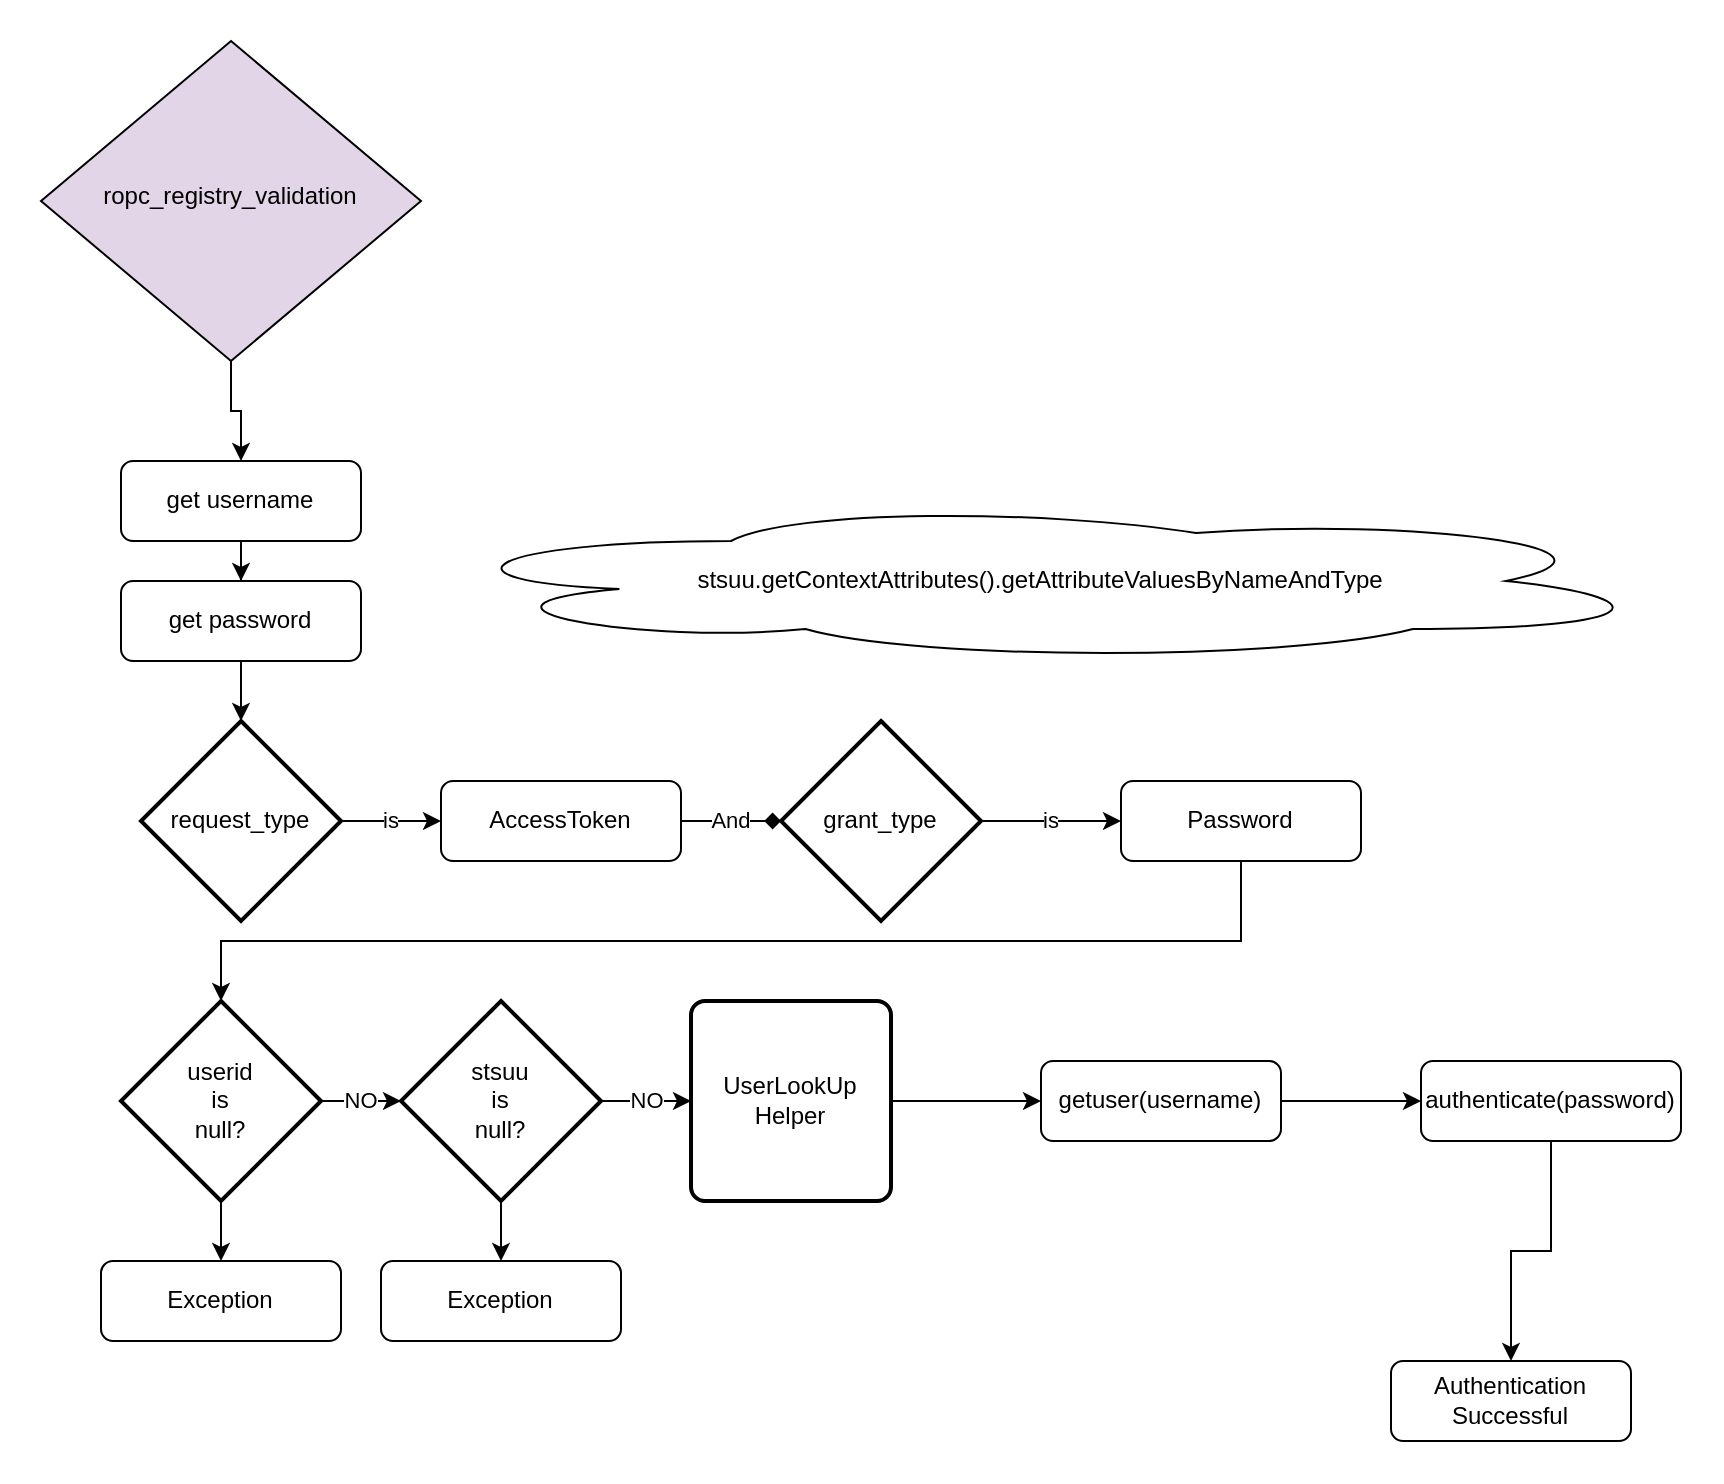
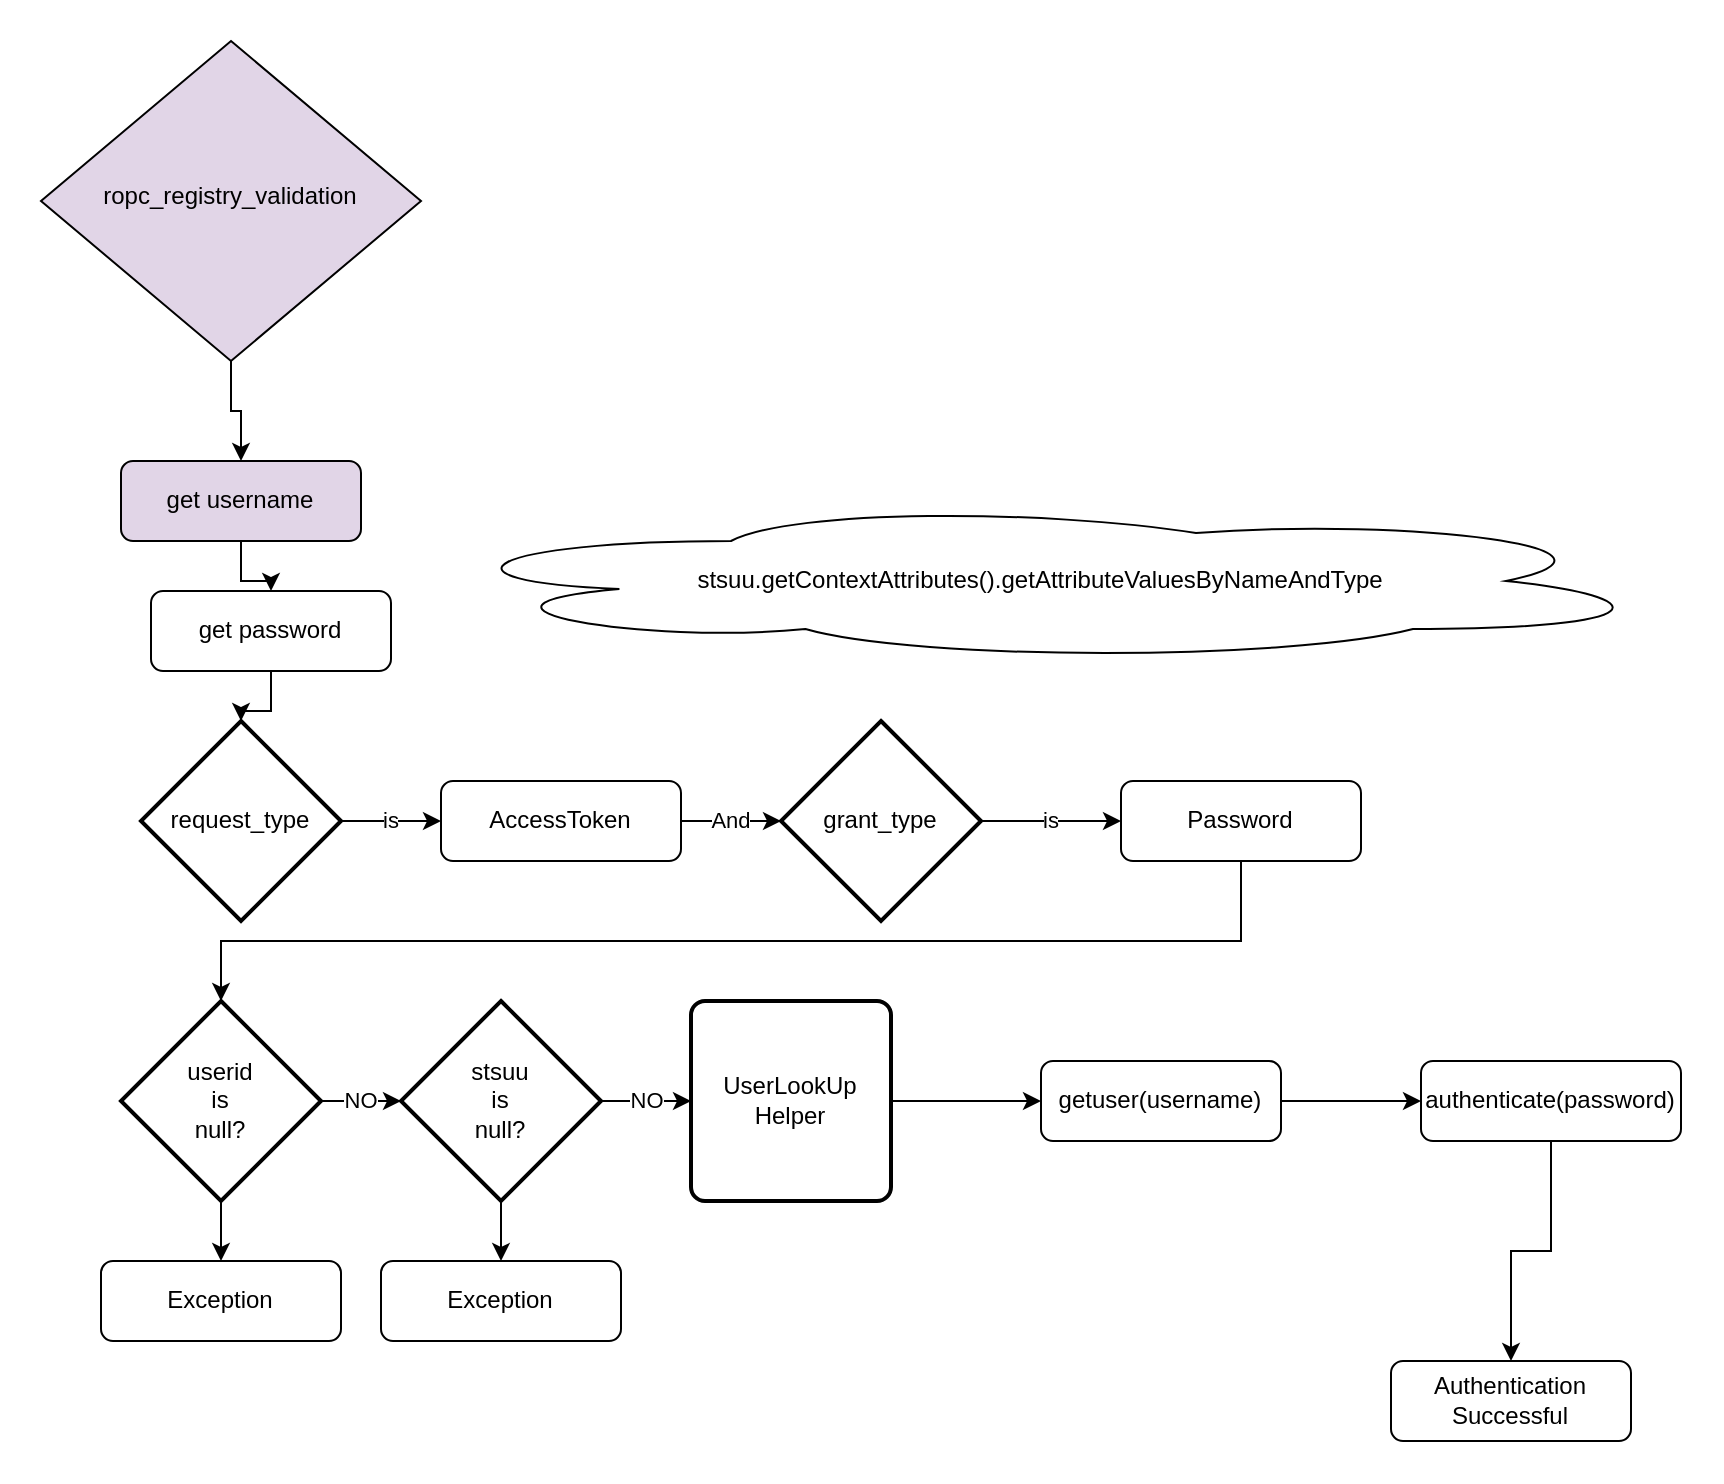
(241, 501) -> (241, 501)
(241, 621) -> (271, 631)
(764, 821) -> (765, 821)
